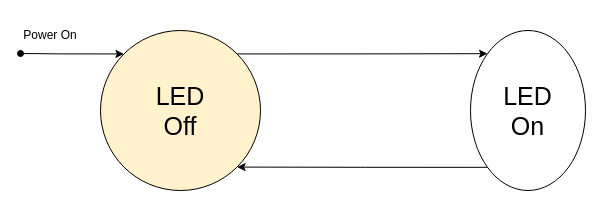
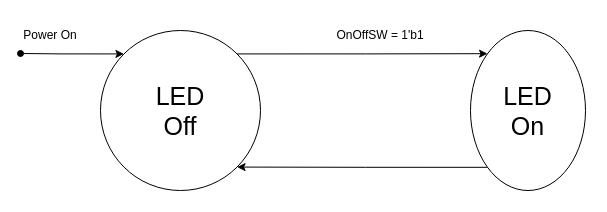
none -> (381, 36)
(181, 111) -> (181, 111)
